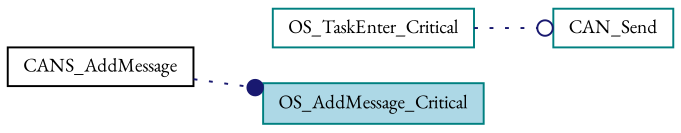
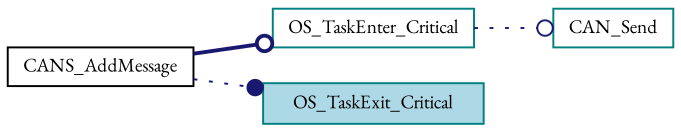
none -> (225, 49)
(373, 104) -> (373, 104)
